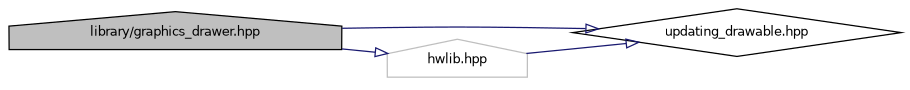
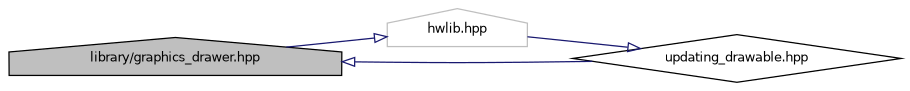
(464, 27) -> (474, 63)
